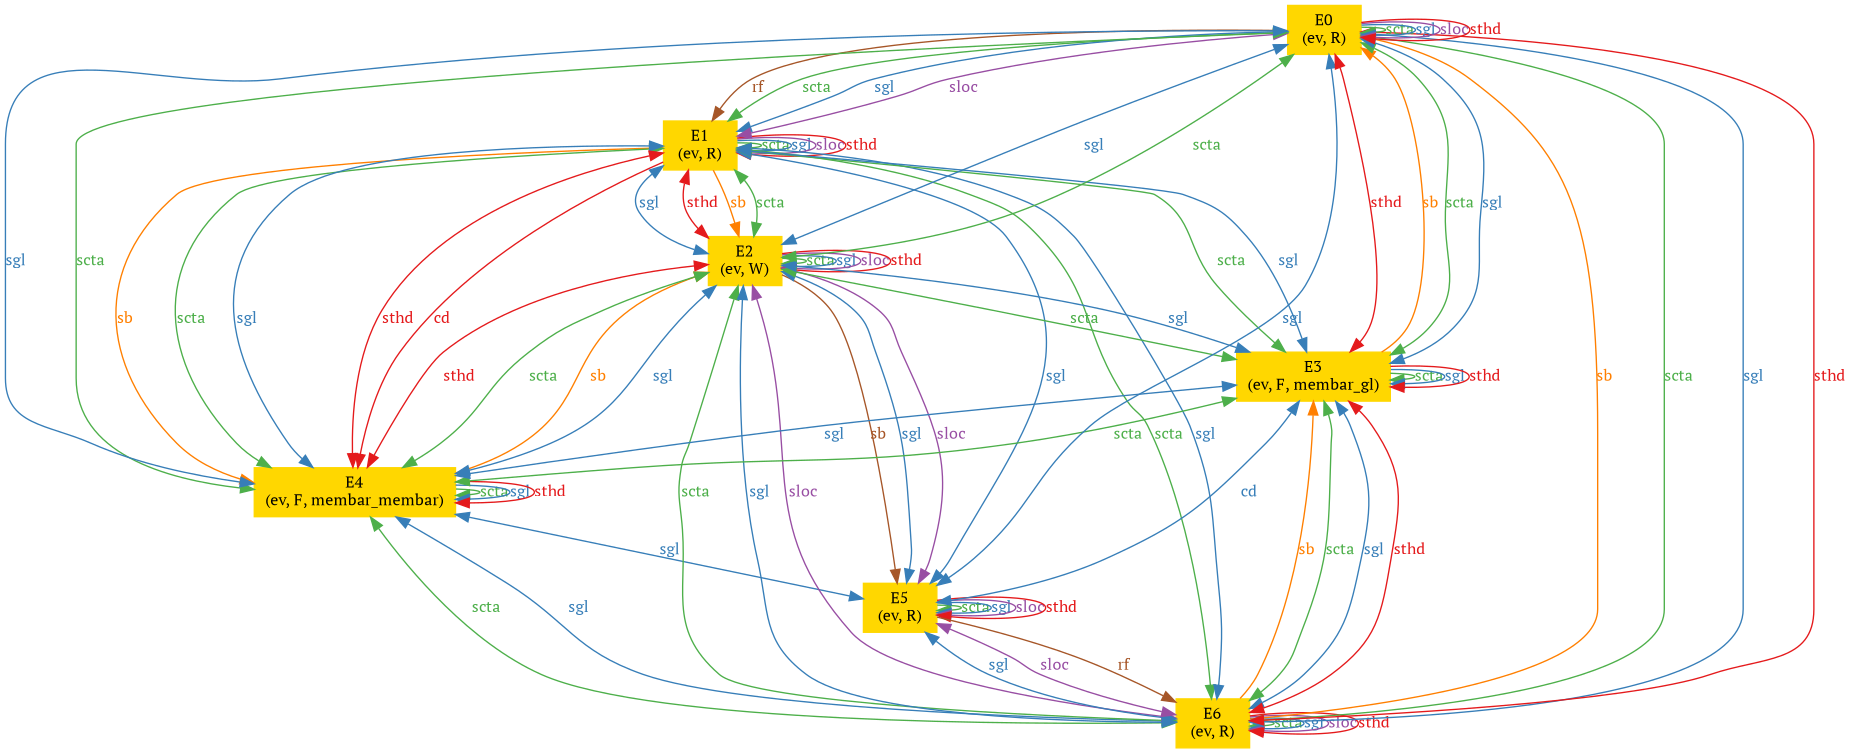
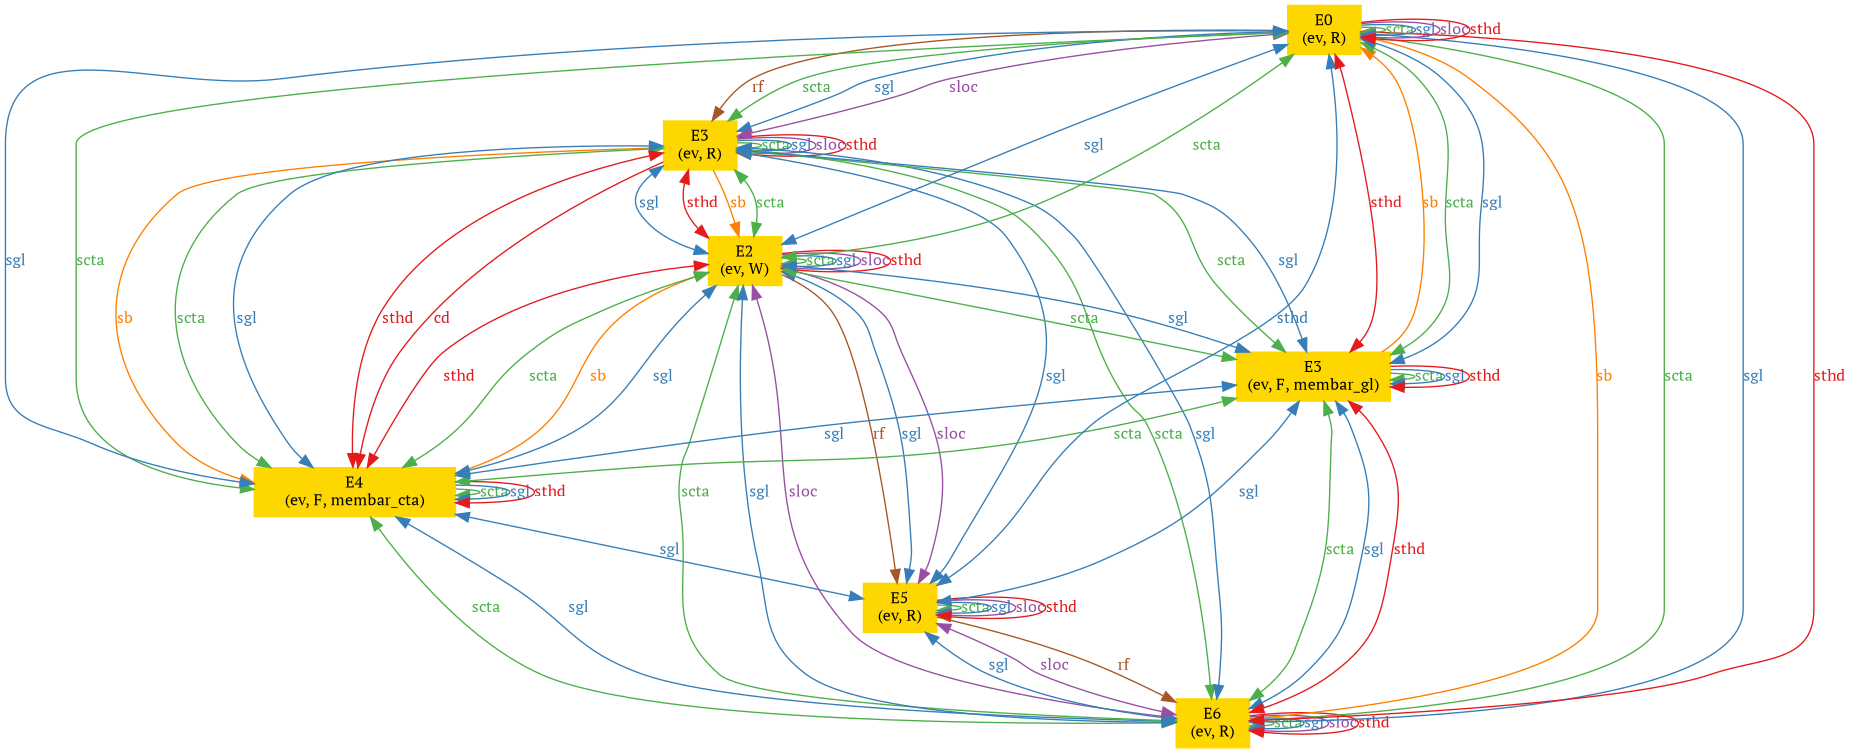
(700, 145) -> (700, 145)
(1293, 319) -> (1293, 319)
(879, 434) -> (879, 434)
(355, 492) -> (355, 492)
(1250, 492) -> (1250, 492)
(1295, 562) -> none
